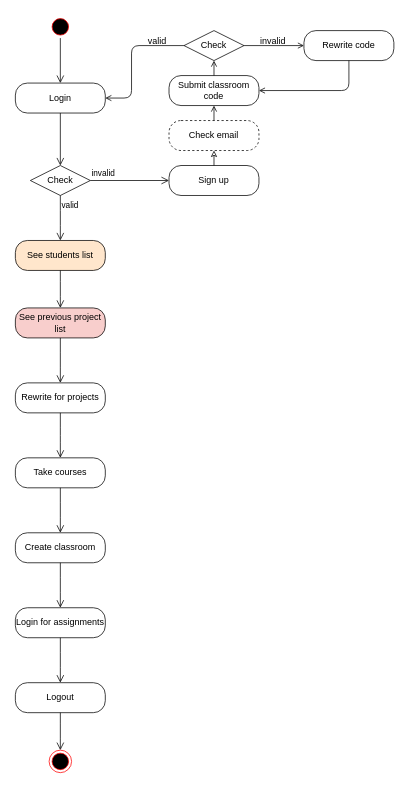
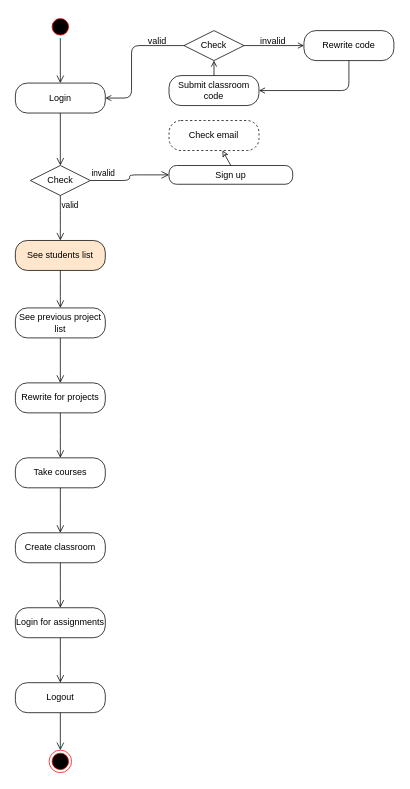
(214, 110) -> none
(214, 180) -> (231, 175)
(60, 323) -> (60, 323)
